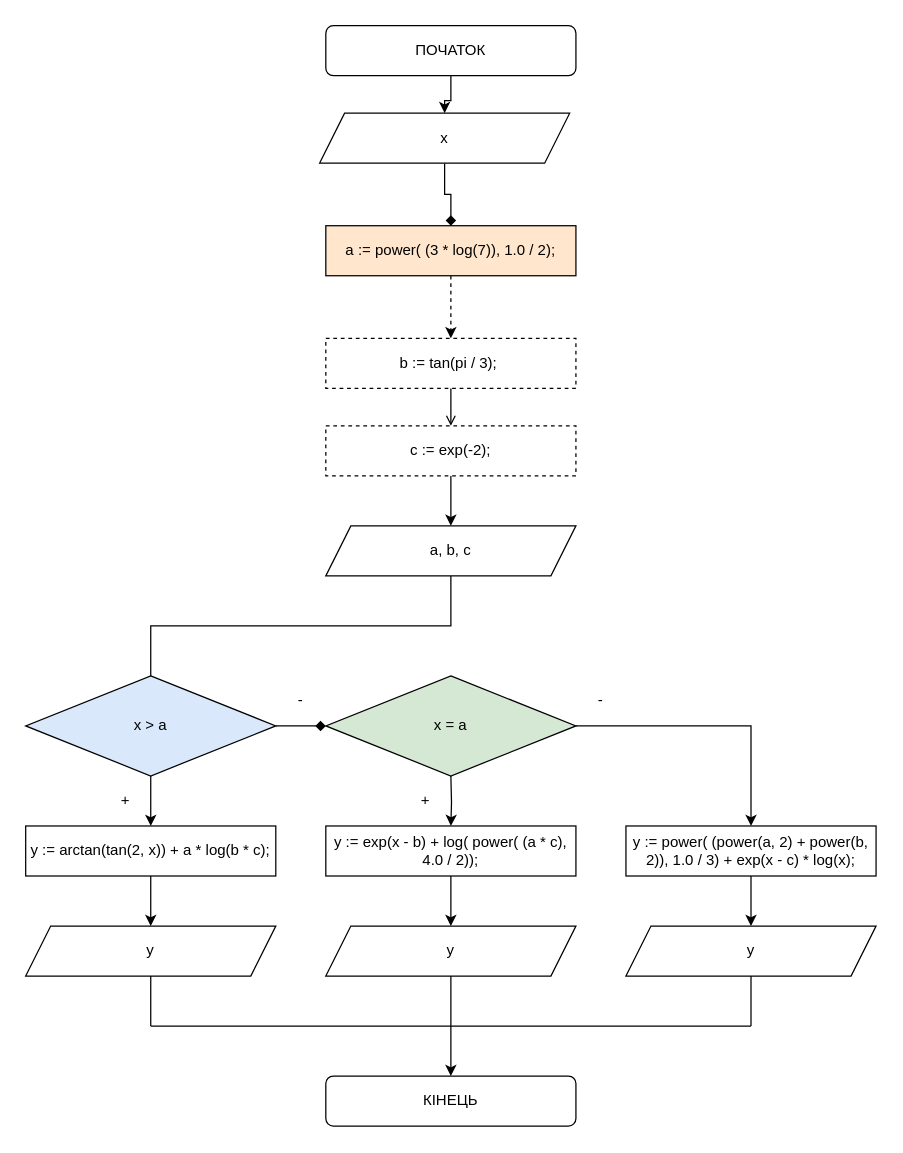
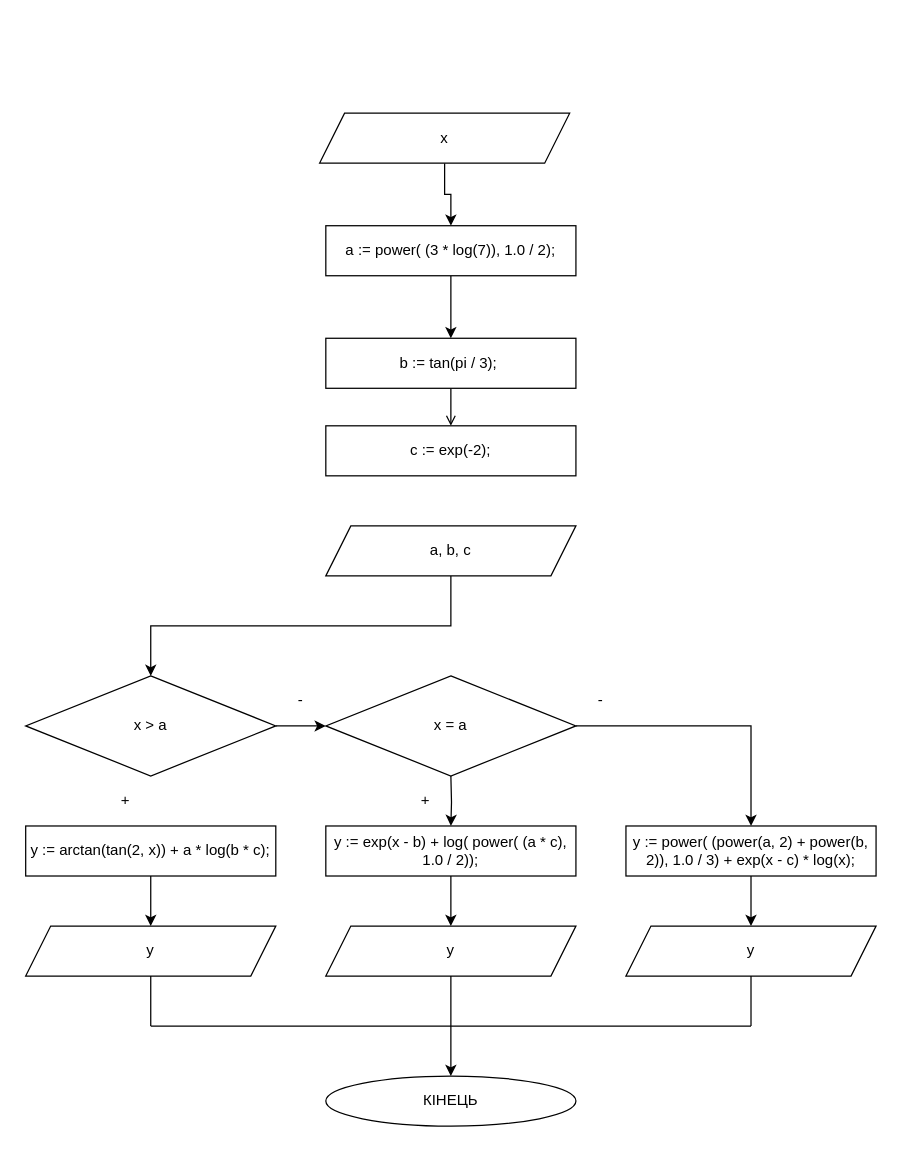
(451, 51) -> none
(451, 93) -> none
(451, 215) -> (451, 216)
(451, 251) -> (451, 251)
(451, 303) -> (451, 303)
(451, 363) -> (451, 363)
(451, 451) -> (451, 451)
(451, 497) -> none
(151, 669) -> (151, 666)
(151, 726) -> (151, 726)
(315, 726) -> (316, 726)
(451, 726) -> (451, 726)
(151, 797) -> none
(451, 851) -> (451, 851)
(451, 1101) -> (451, 1101)
